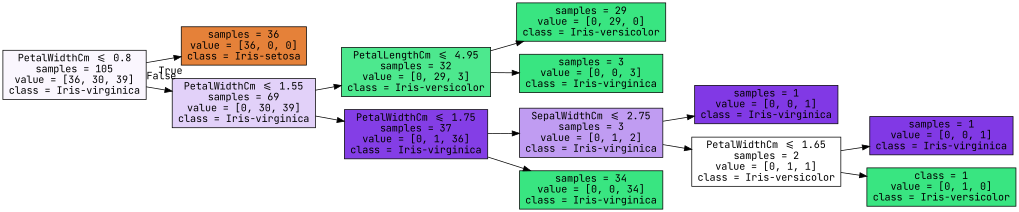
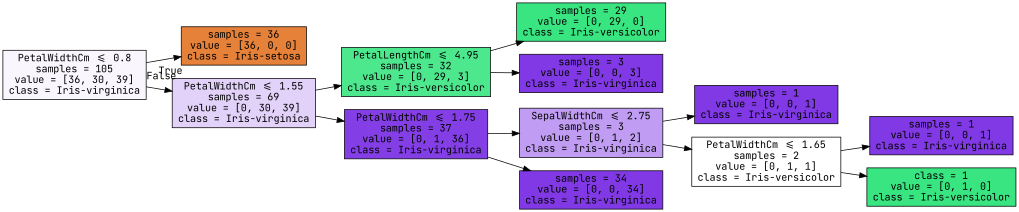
(591, 73) -> (591, 73)
(591, 190) -> (591, 190)
